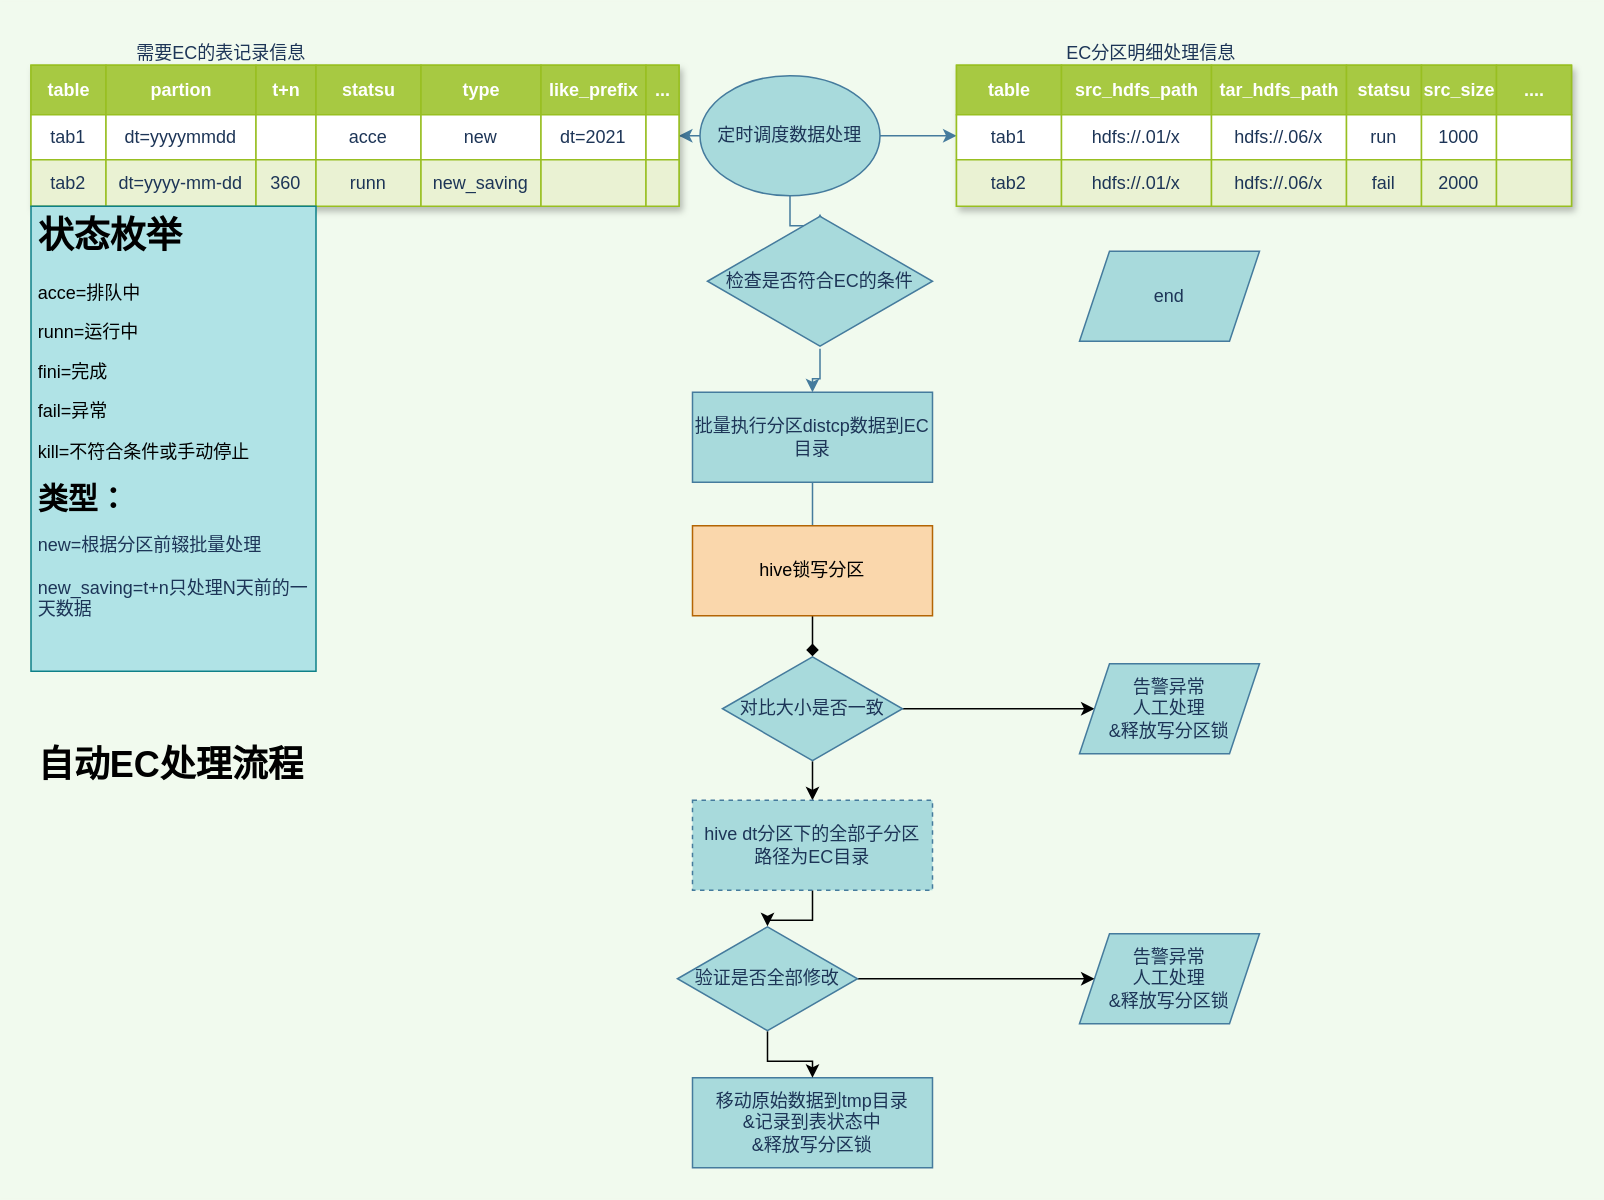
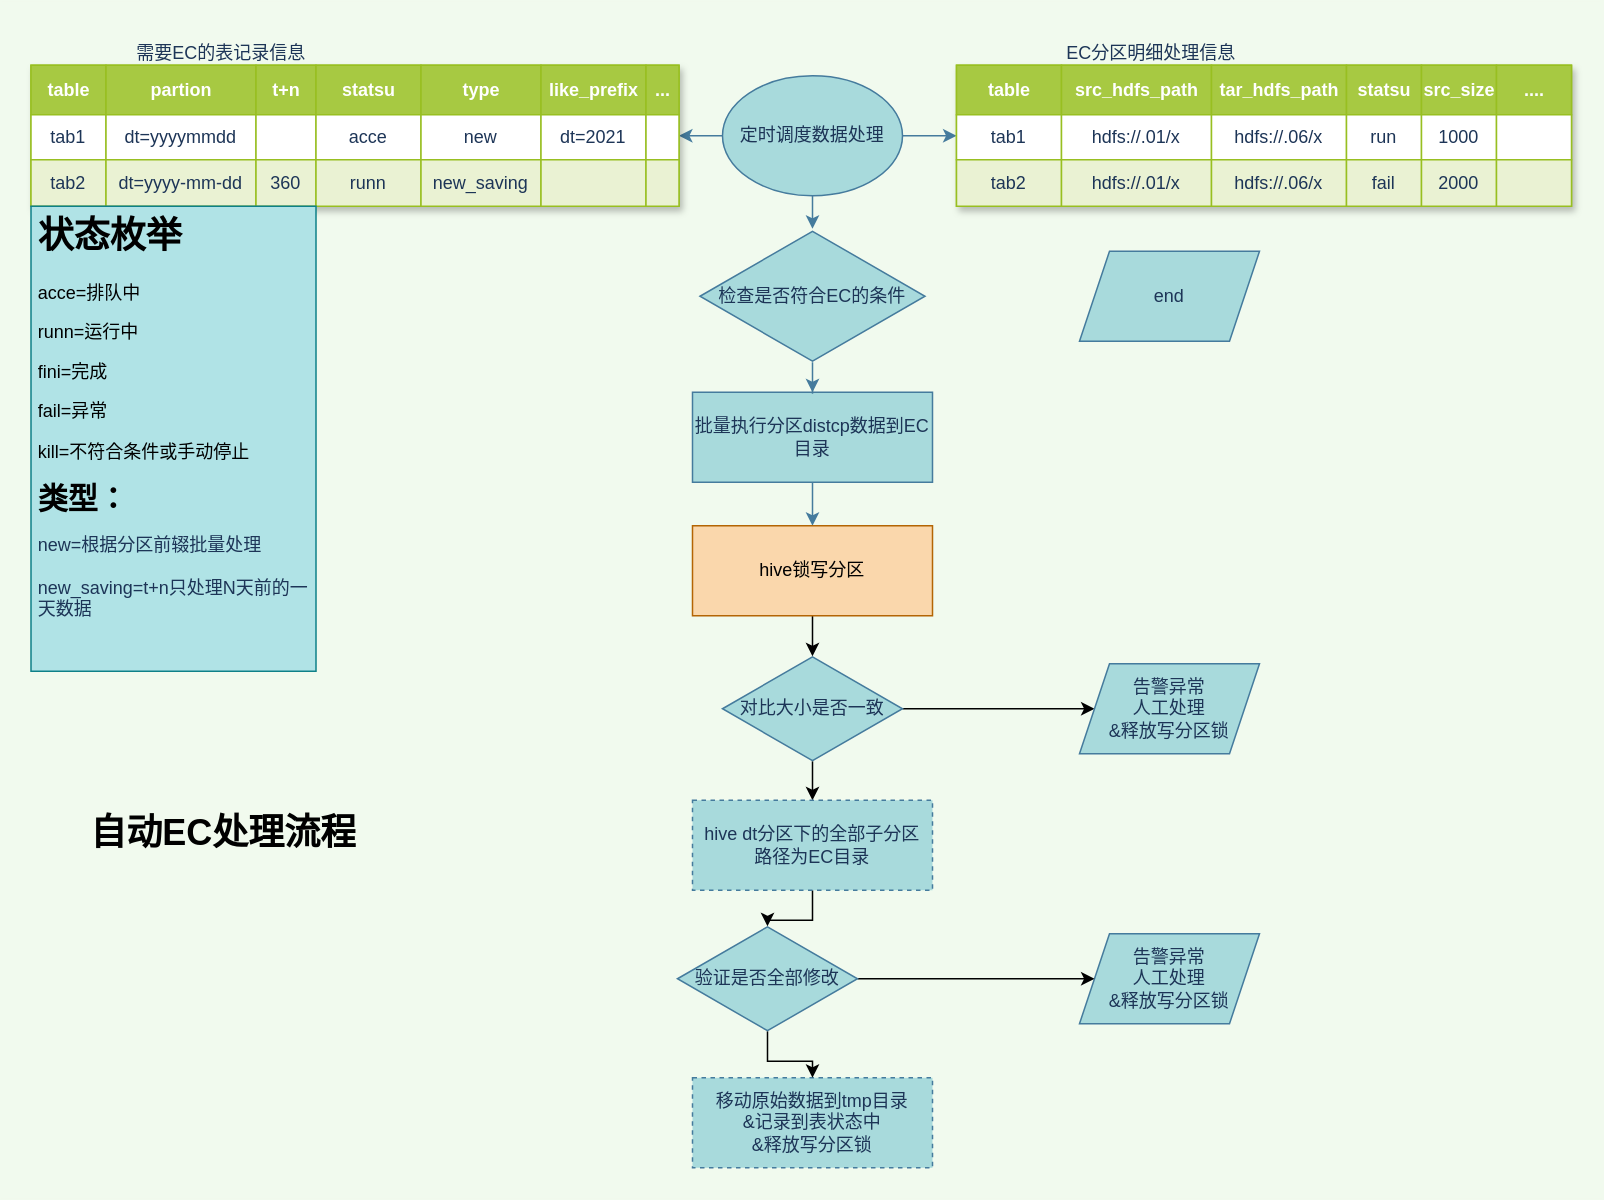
(790, 136) -> (812, 136)
(820, 281) -> (812, 296)
(812, 518) -> (812, 514)
(812, 643) -> (812, 644)
(173, 826) -> (226, 893)
(812, 1123) -> (812, 1123)
